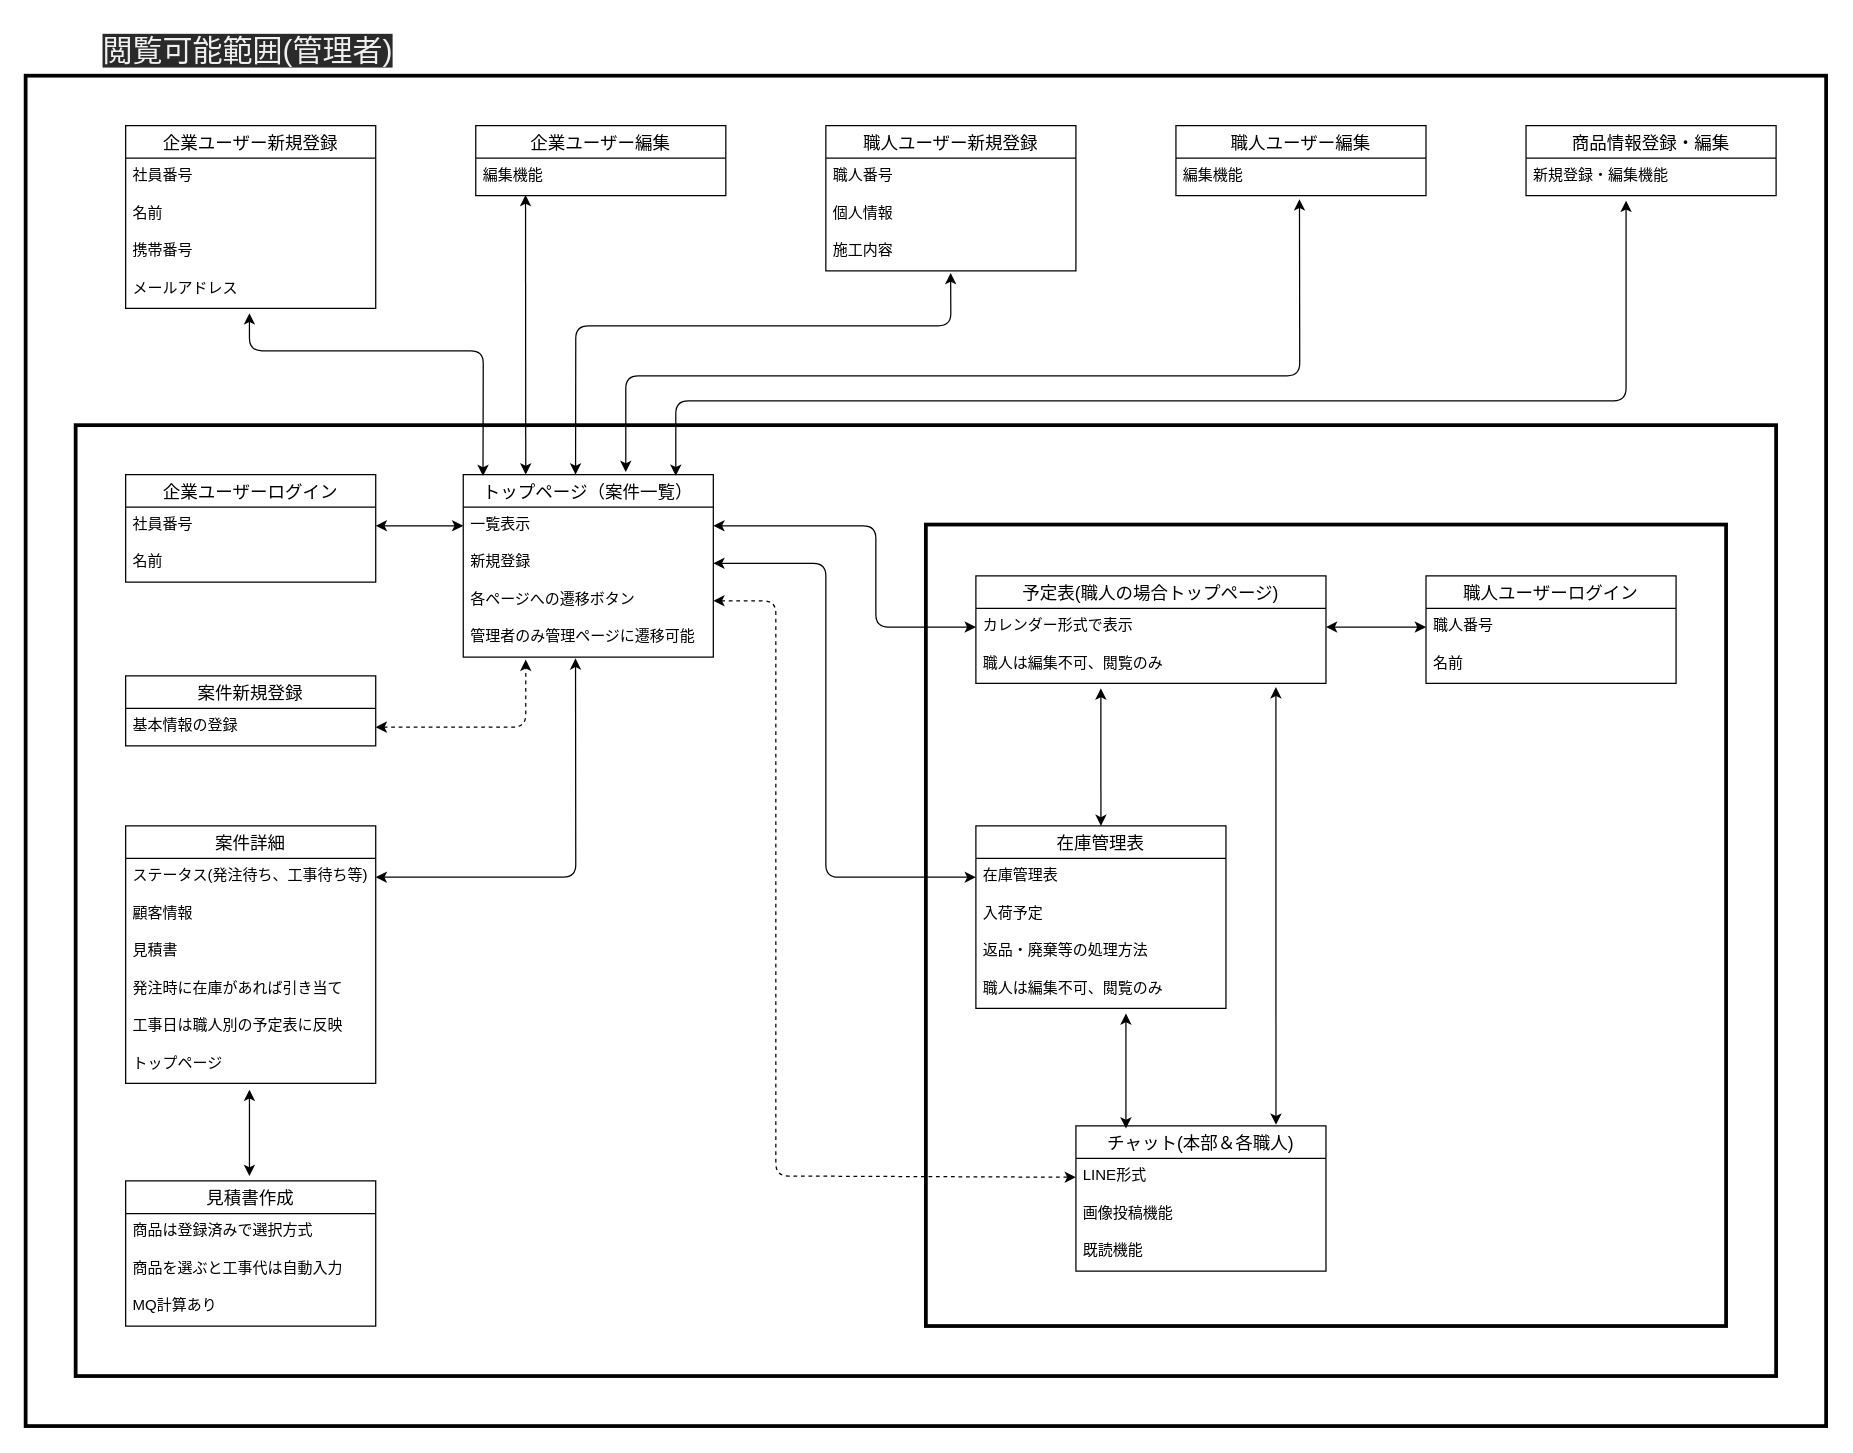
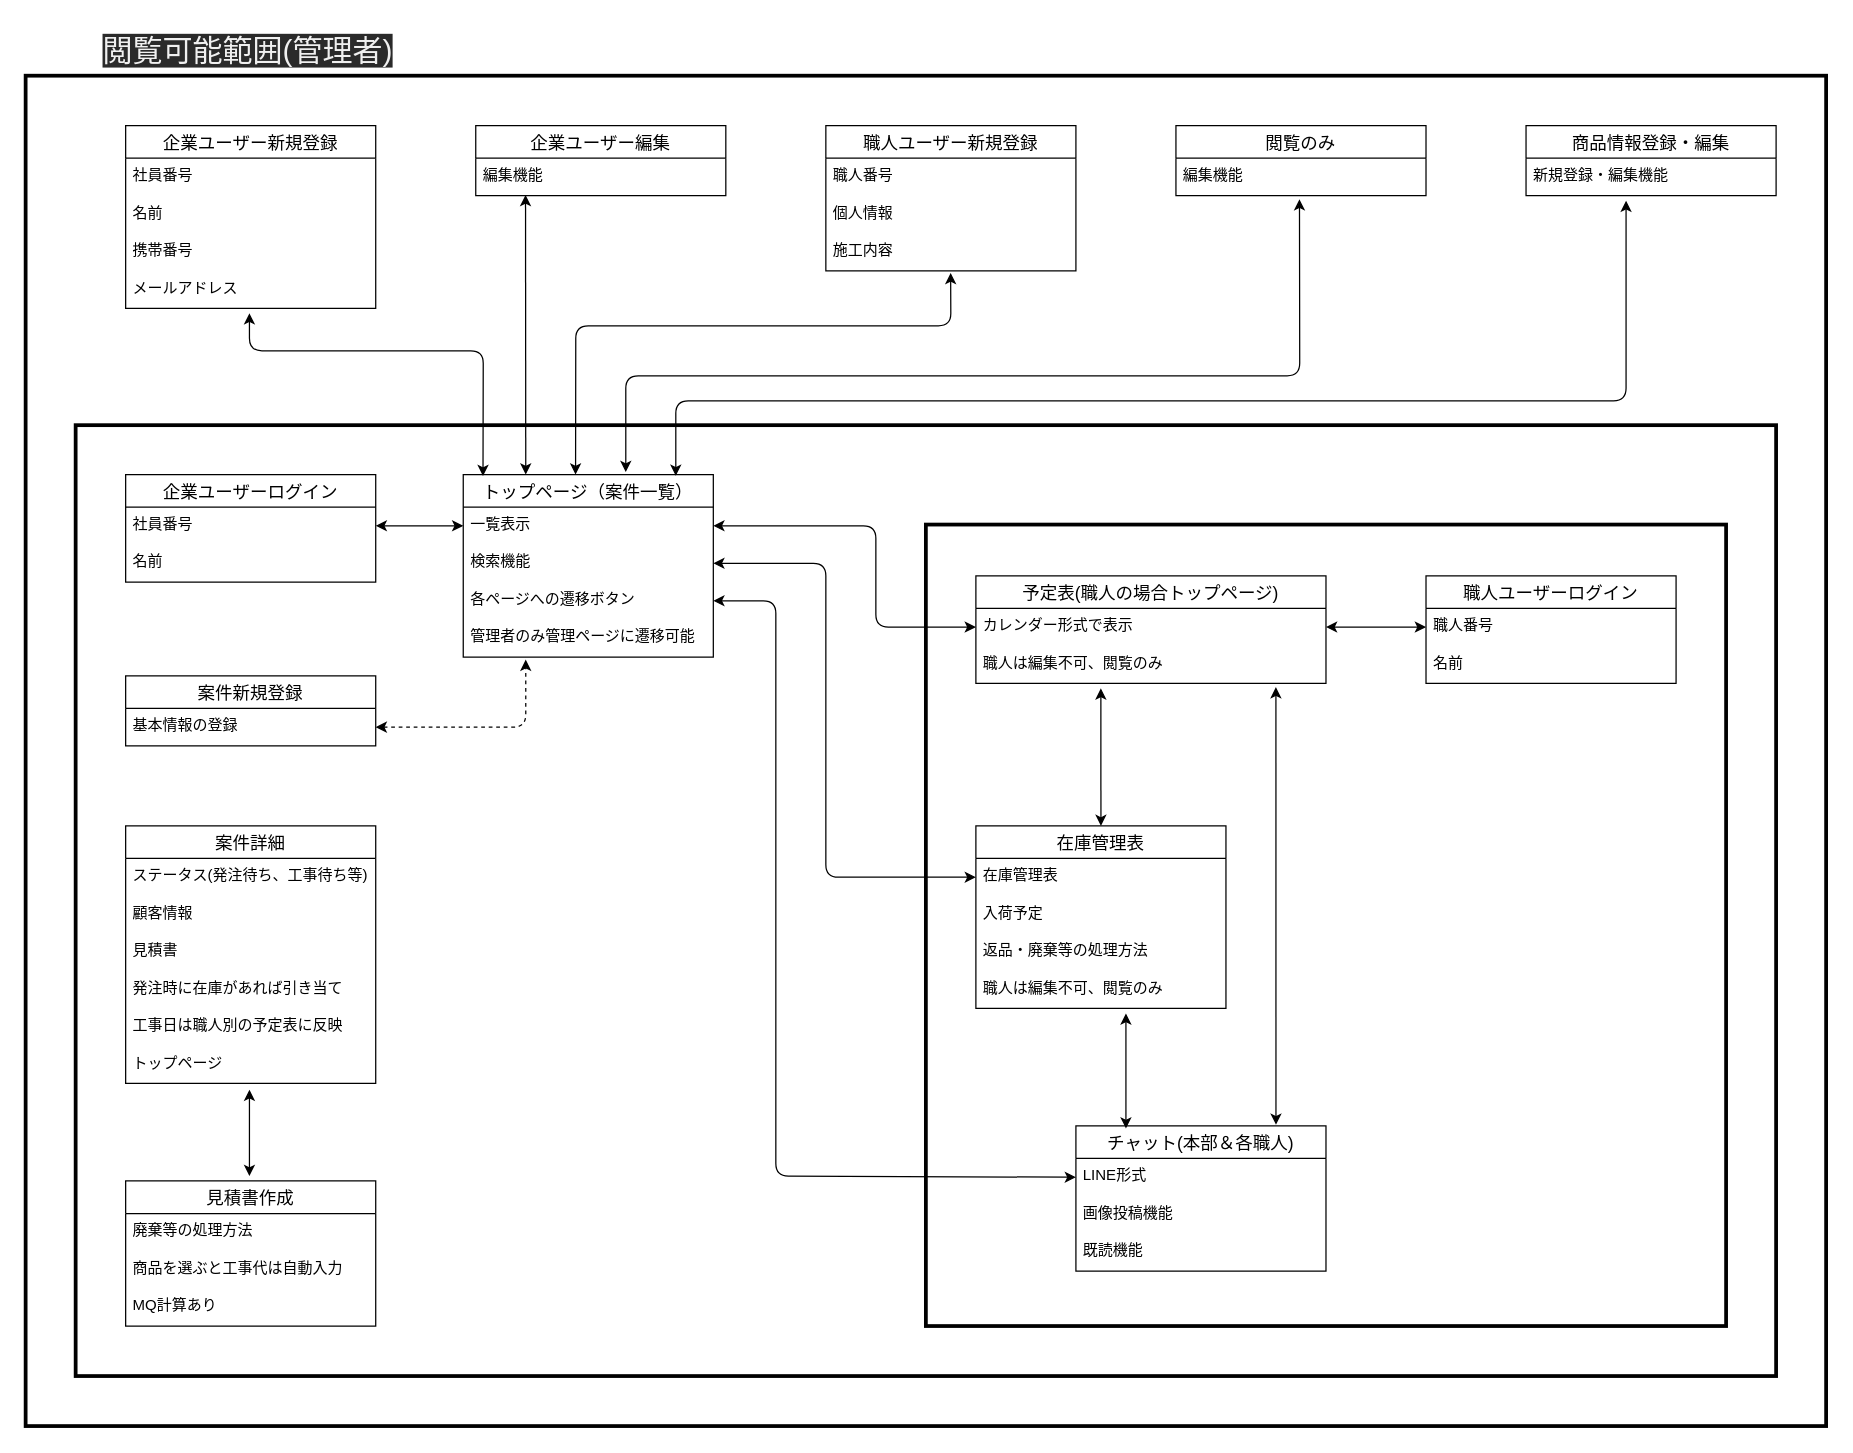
(1300, 143) -> (1300, 143)
(500, 561) -> (500, 561)
(576, 861) -> none
(776, 935) -> (776, 935)
(223, 1230) -> (193, 1230)
